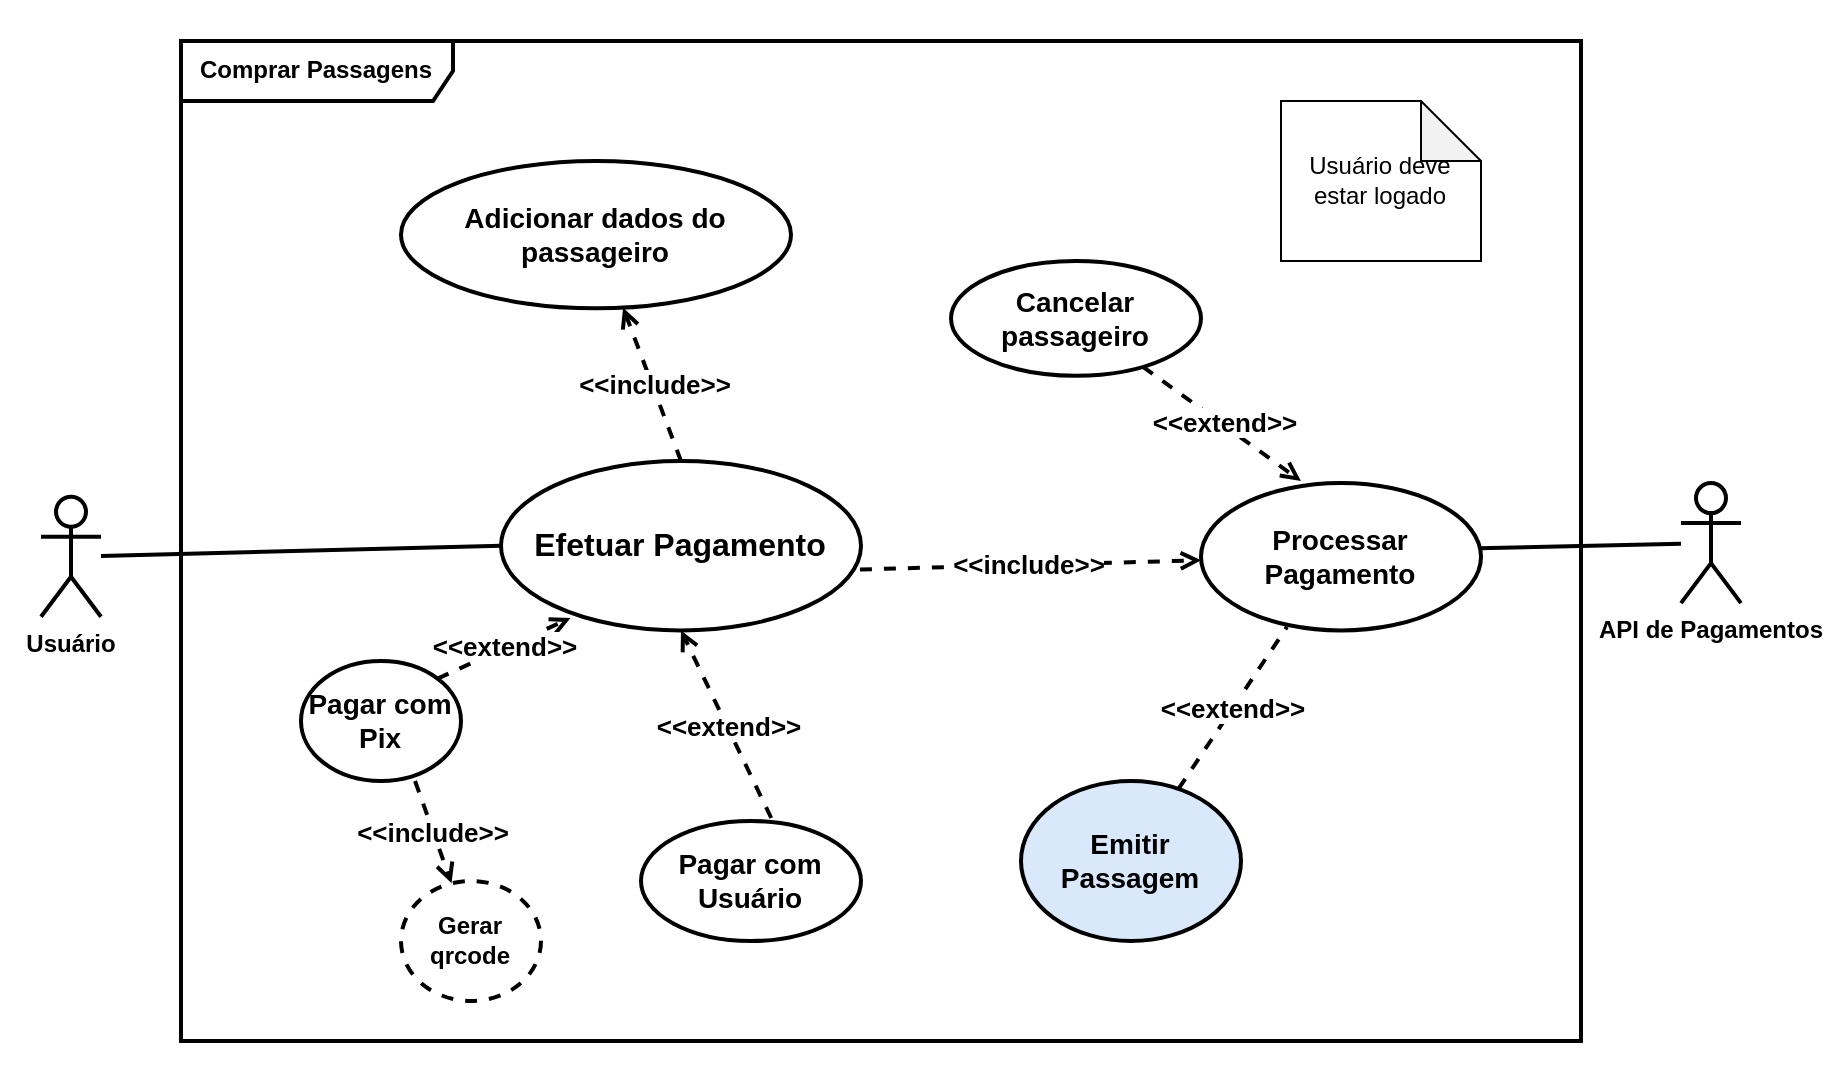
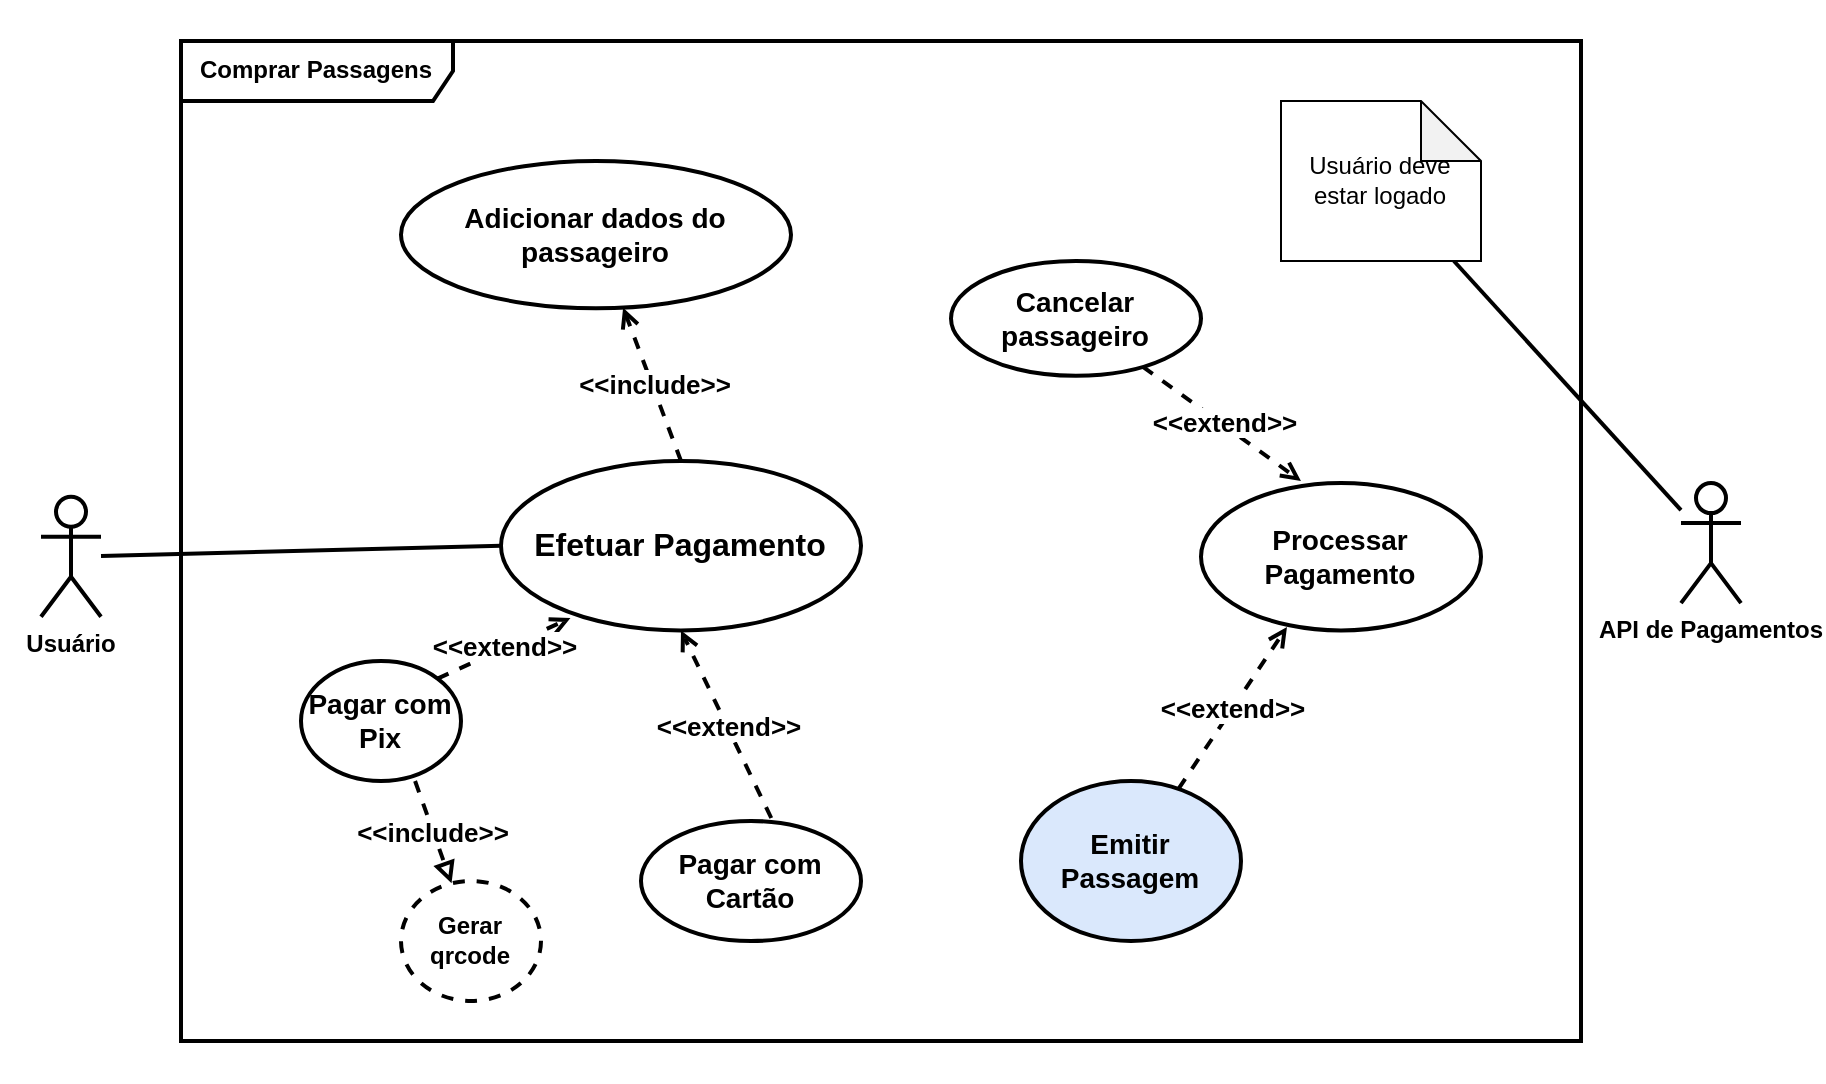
(1578, 546) -> (1516, 329)
(1021, 565) -> none
(1282, 634) -> (1280, 637)
(446, 867) -> (444, 862)
(751, 881) -> (751, 881)
